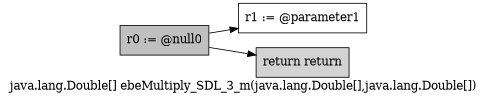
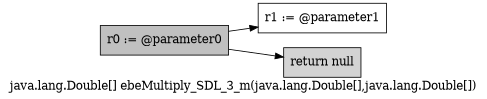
(164, 40) -> (164, 40)
(303, 62) -> (322, 62)
